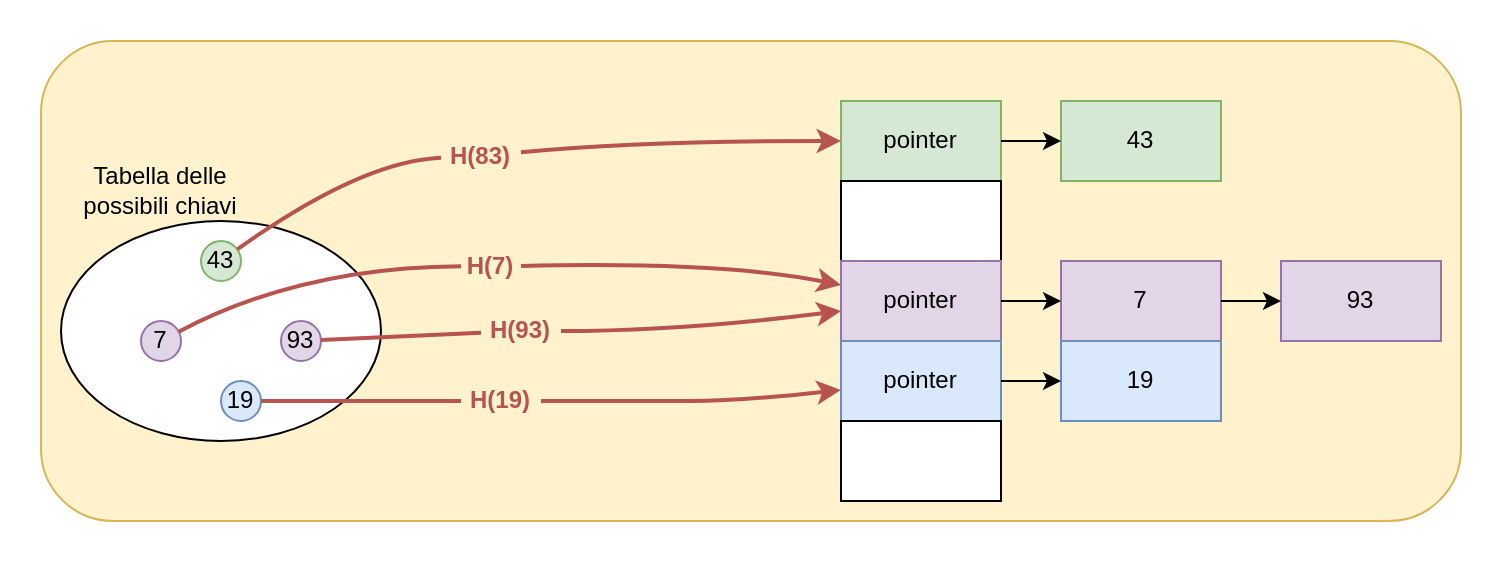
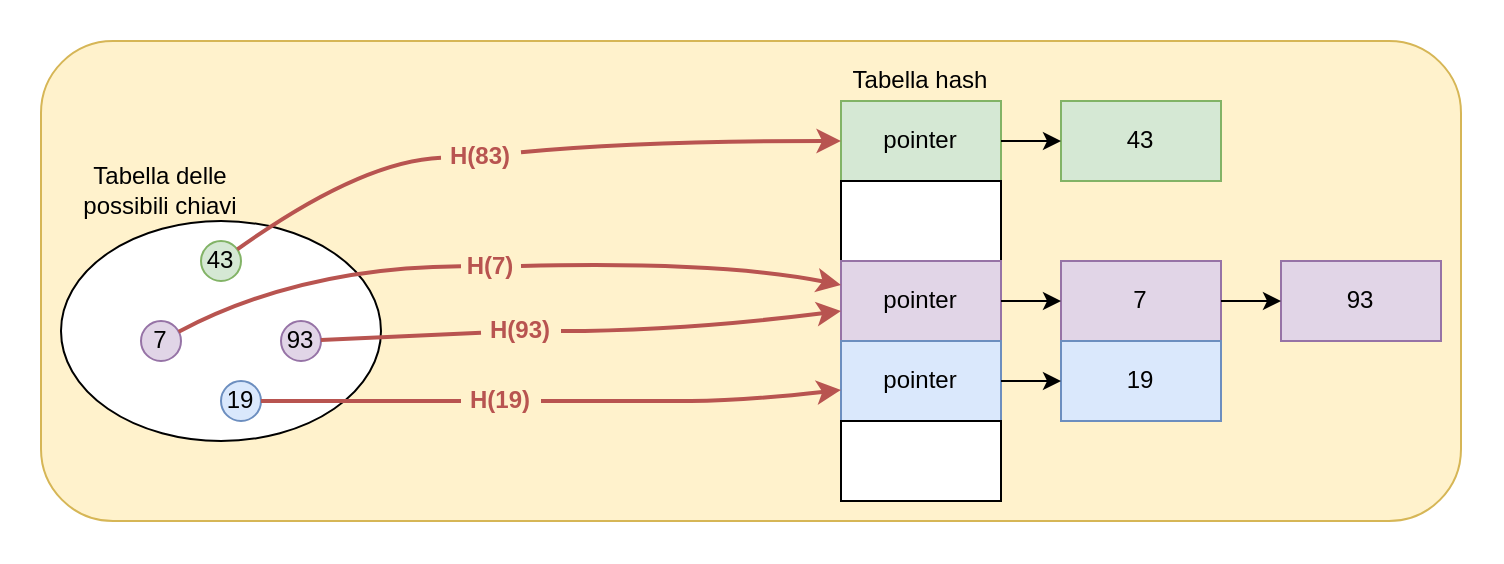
none -> (921, 81)
